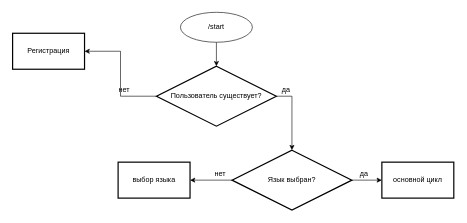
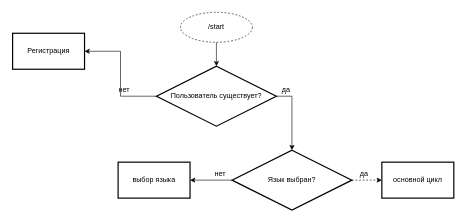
(216, 27) -> (216, 27)
(365, 180) -> (365, 180)
